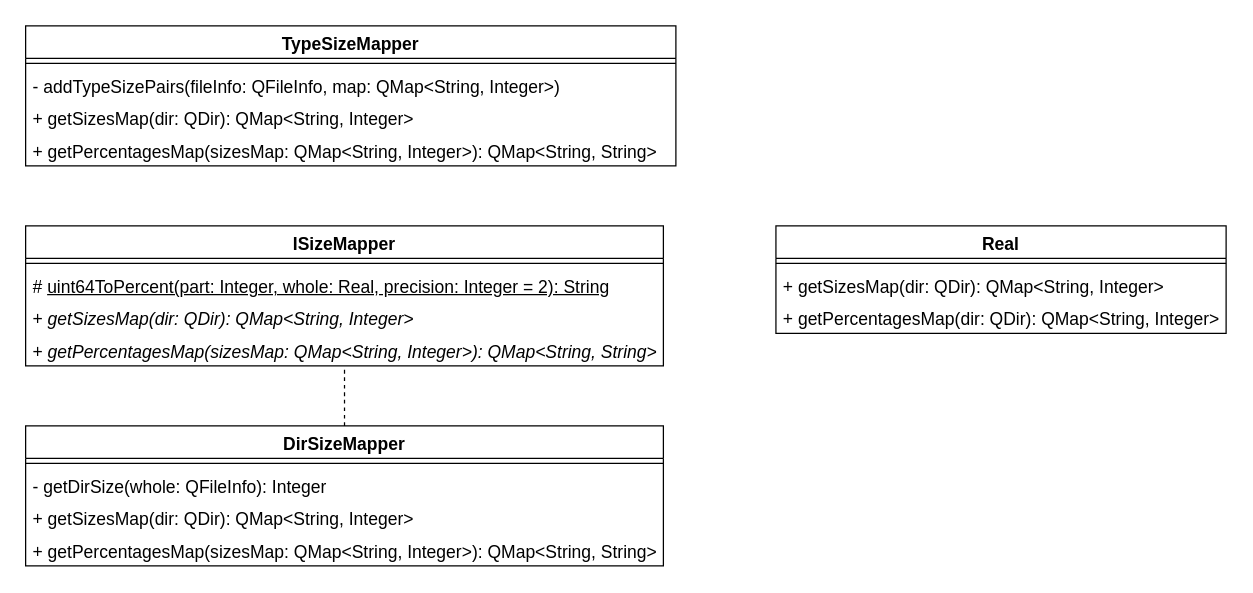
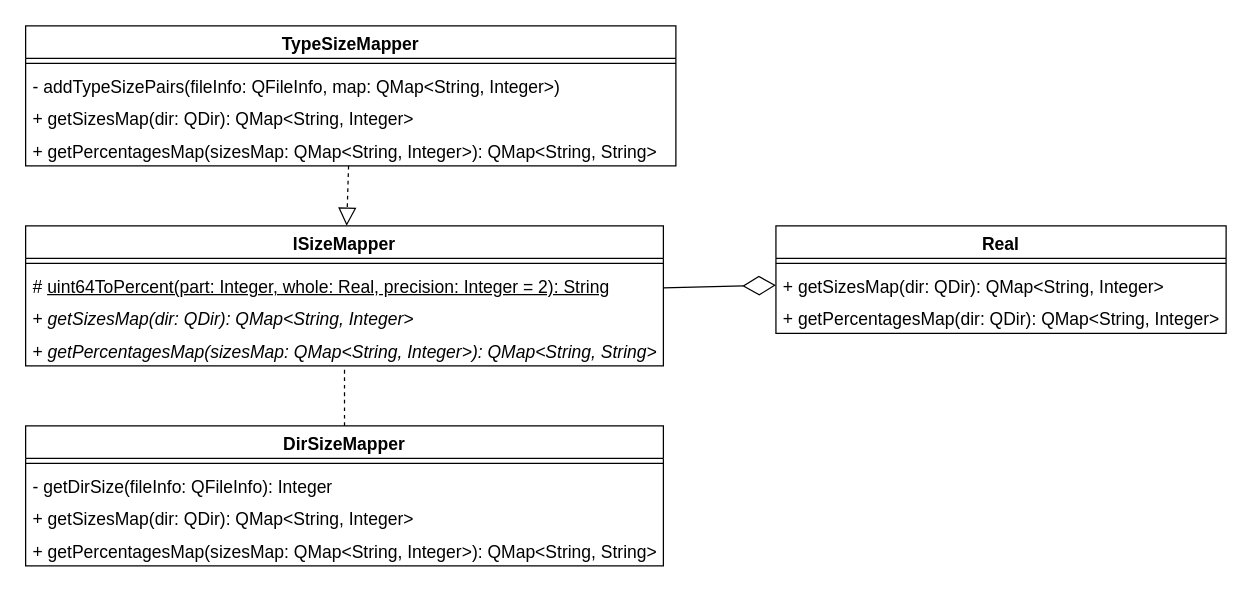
none -> (348, 190)
none -> (704, 287)
(177, 486) -> (188, 486)
